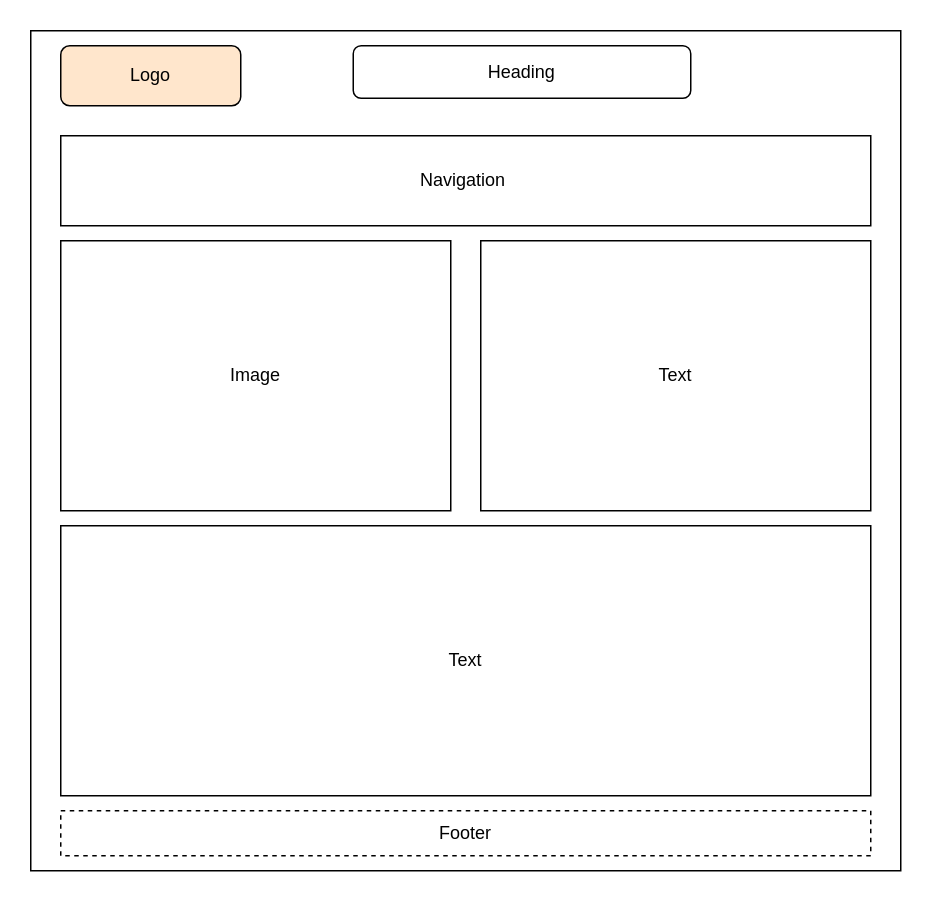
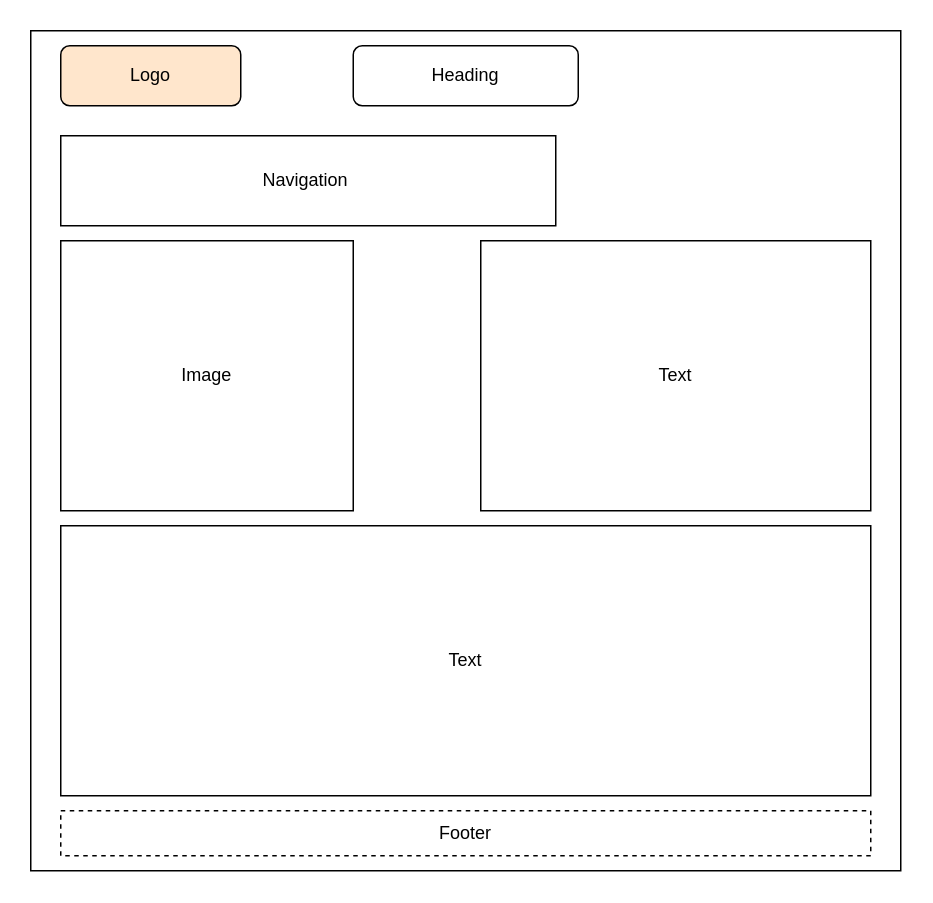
(522, 72) -> (466, 76)
(466, 181) -> (308, 181)
(256, 376) -> (207, 376)
